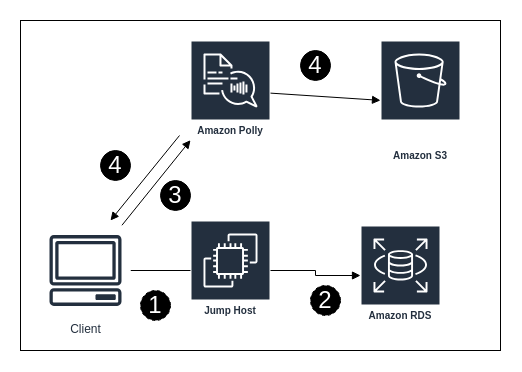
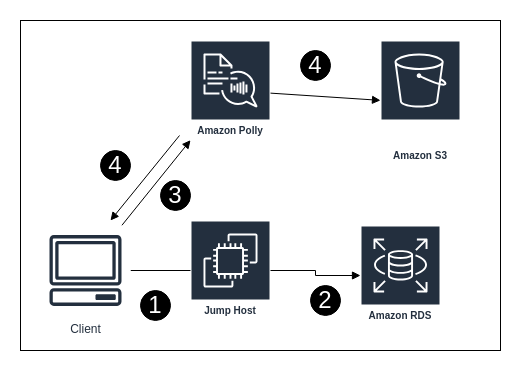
(326, 301) -> (326, 301)
(156, 306) -> (156, 306)
